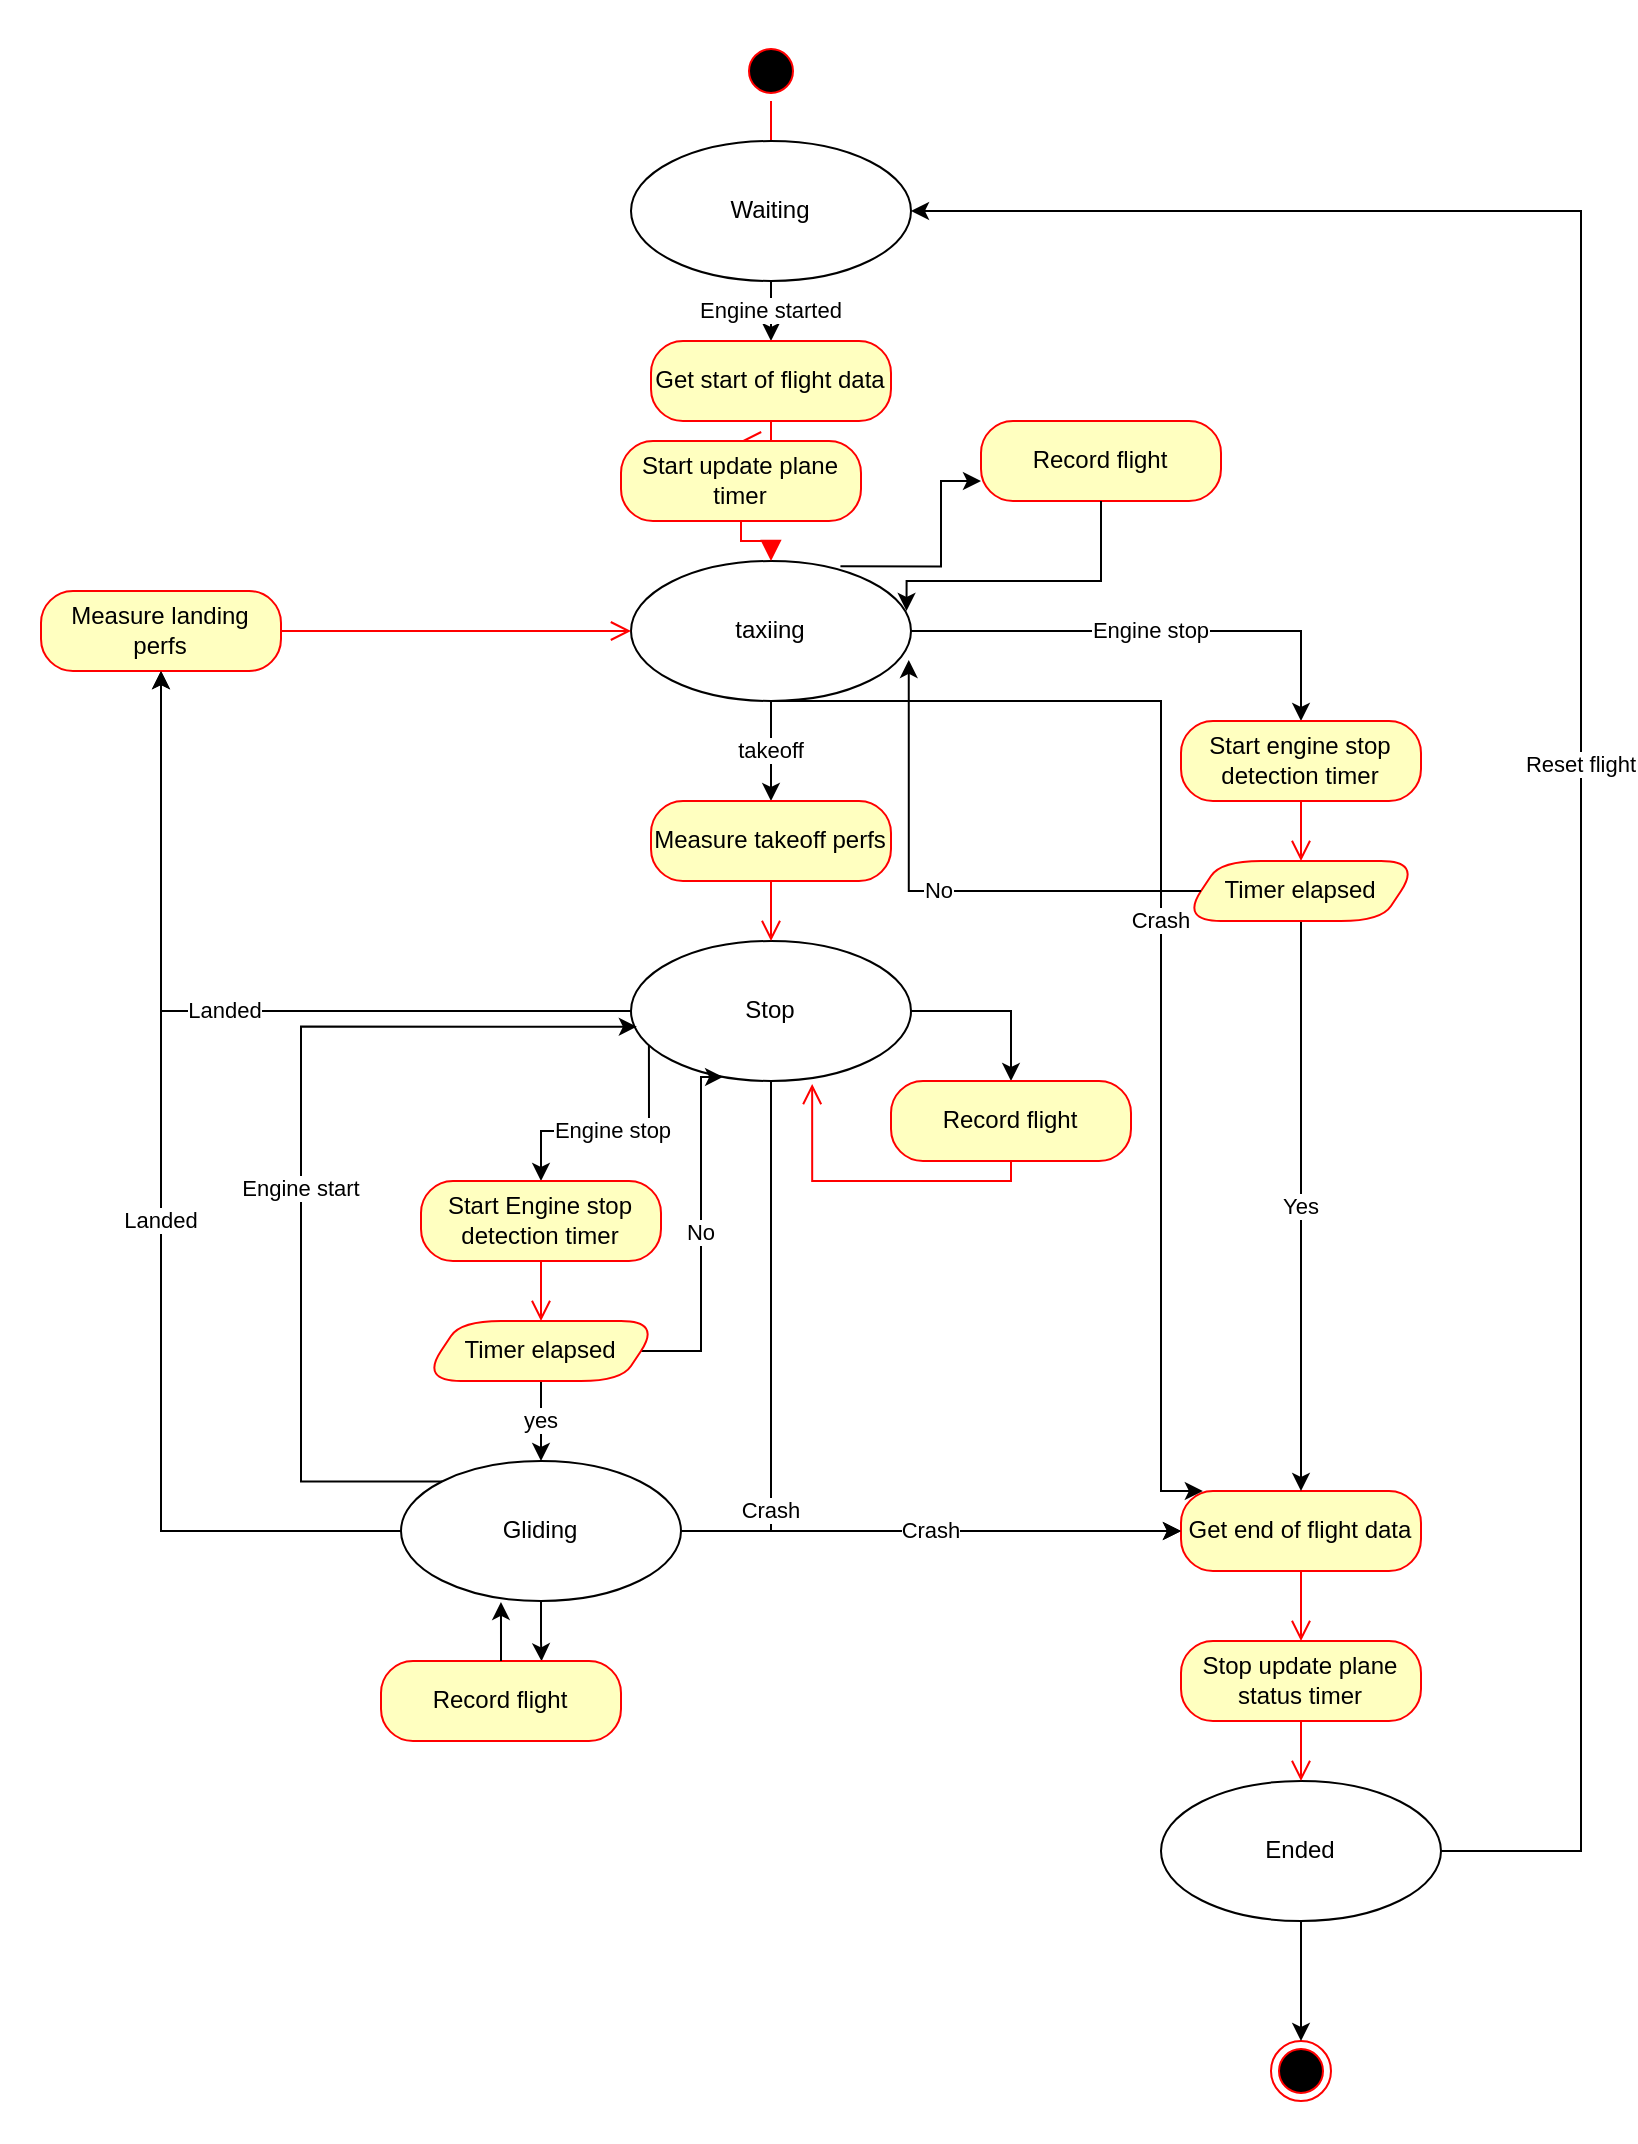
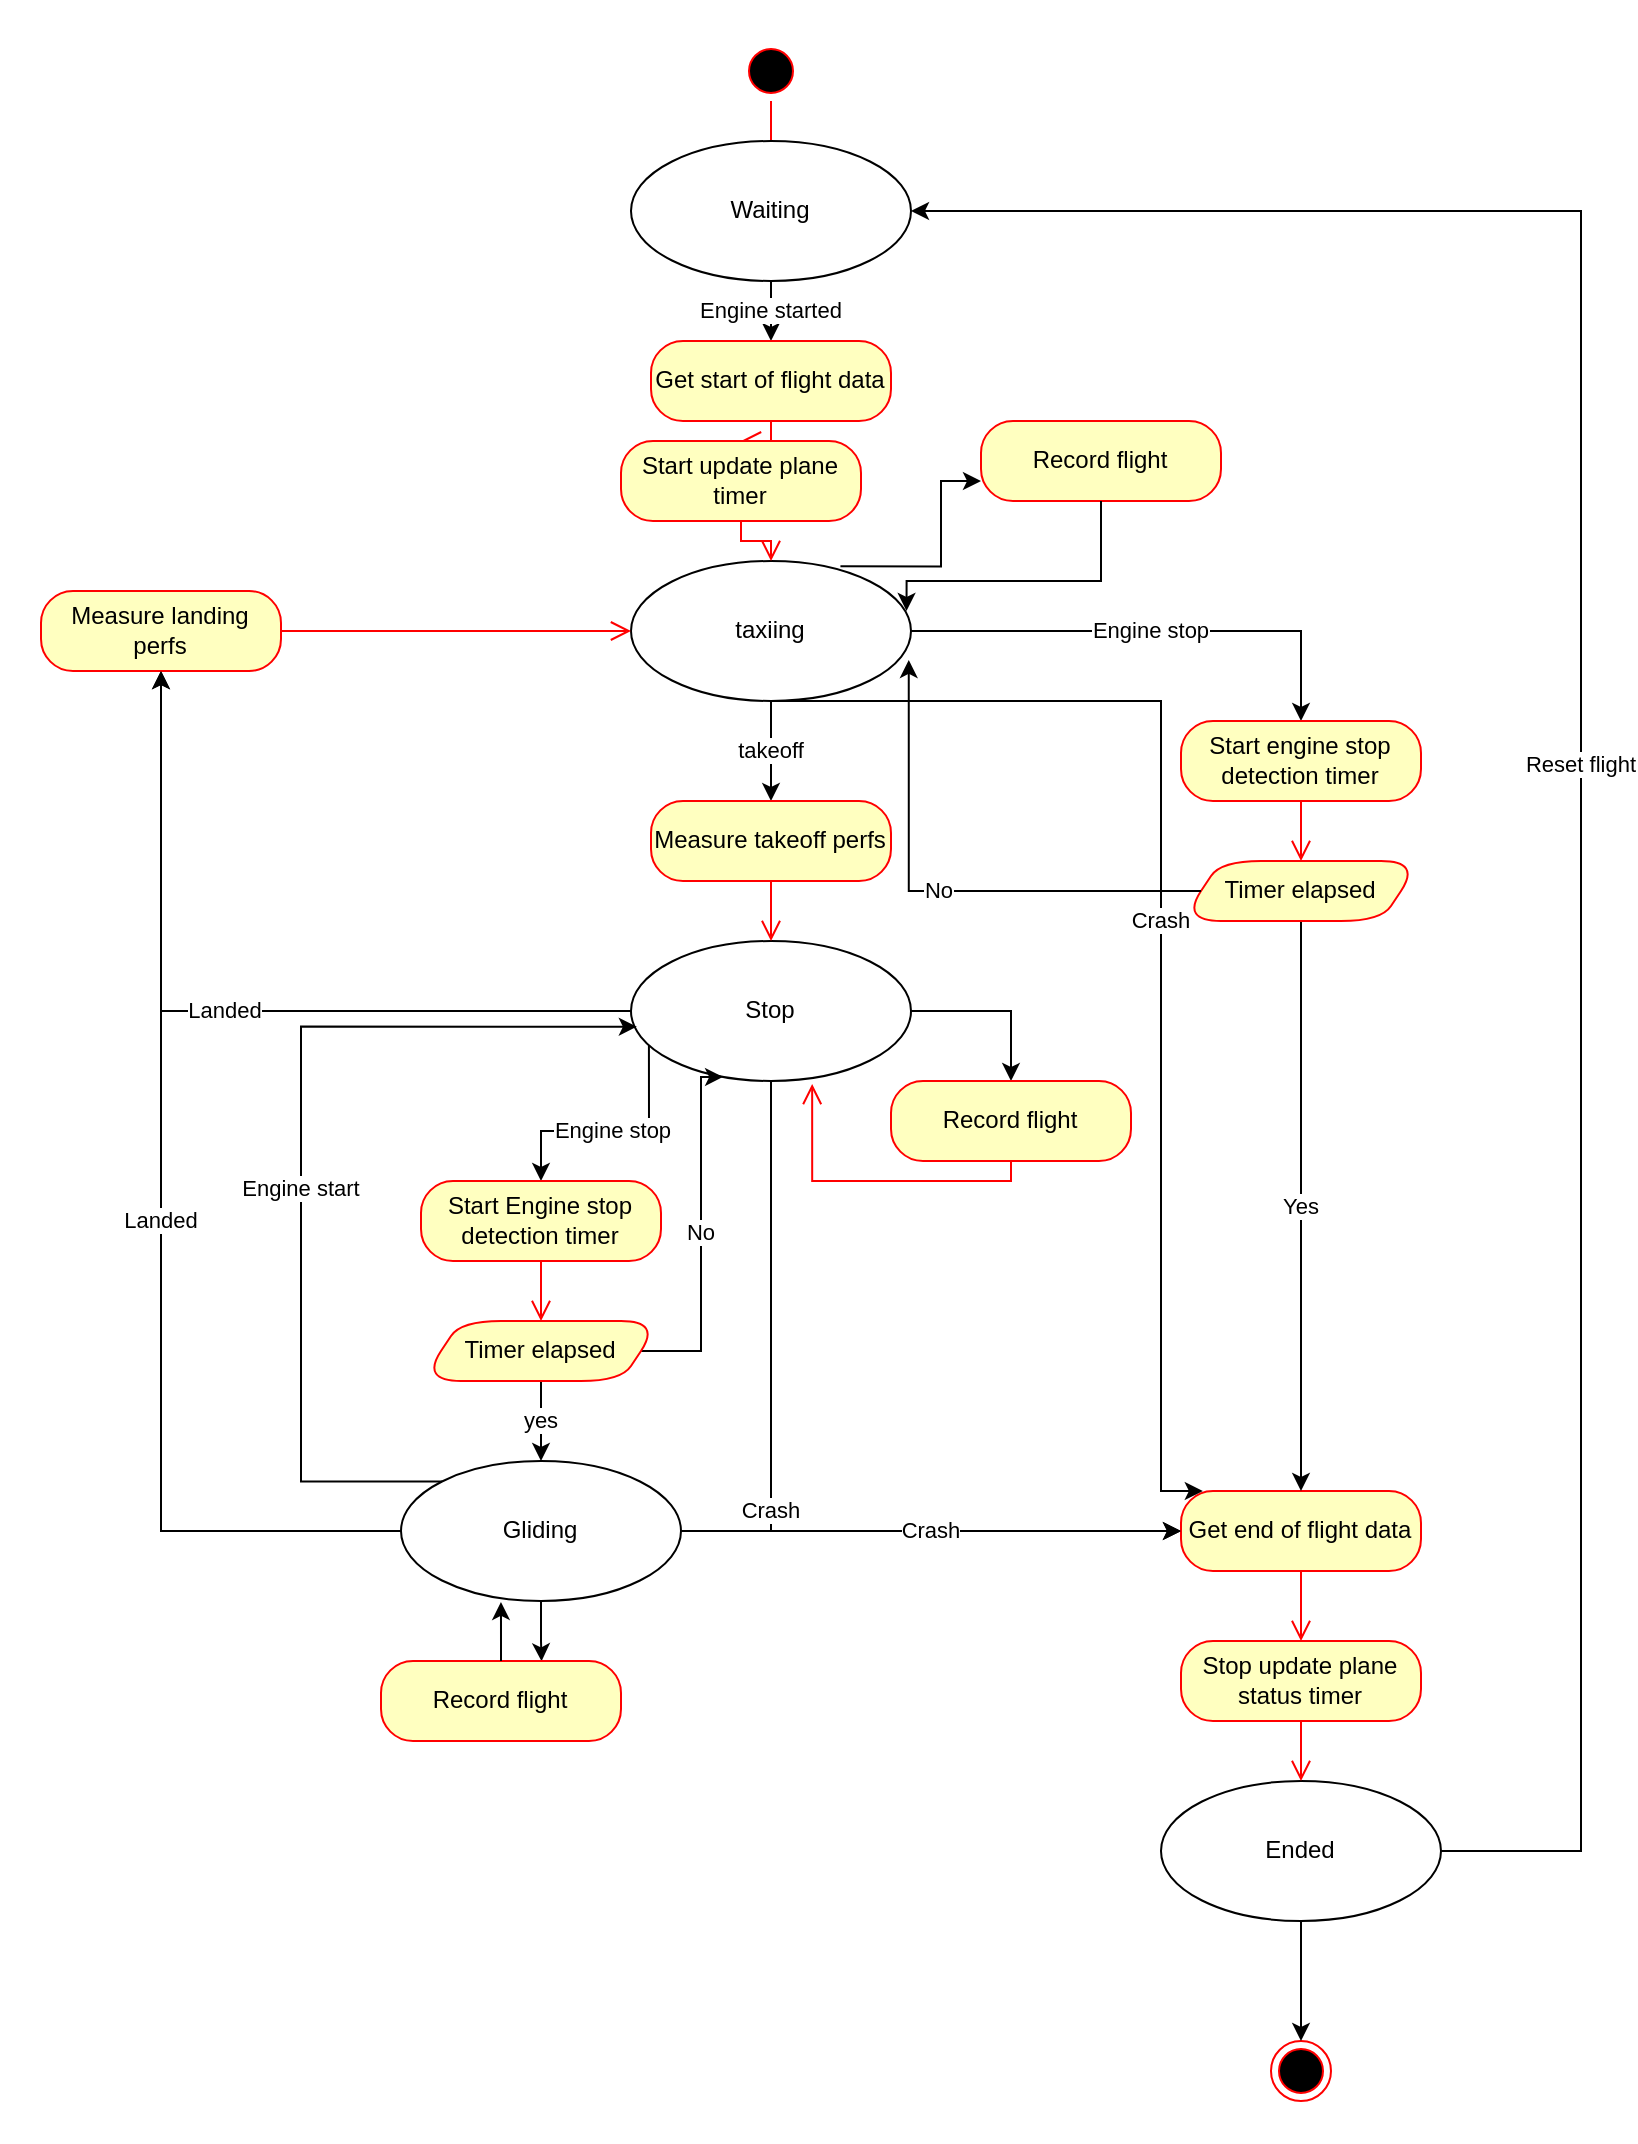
(767, 541) -> (771, 543)
